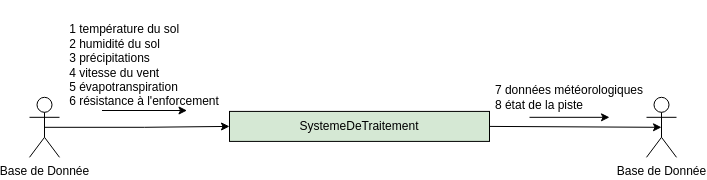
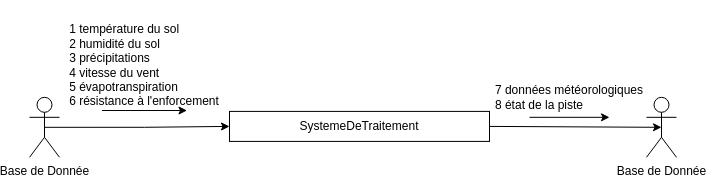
(360, 126) -> (360, 126)
